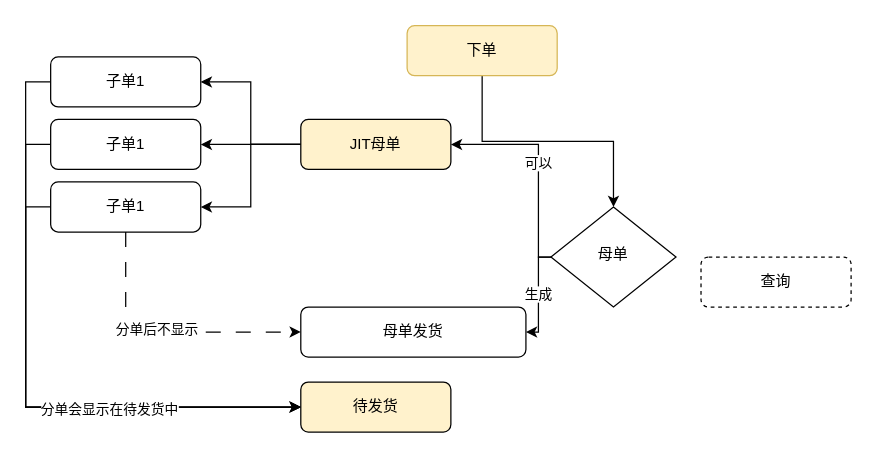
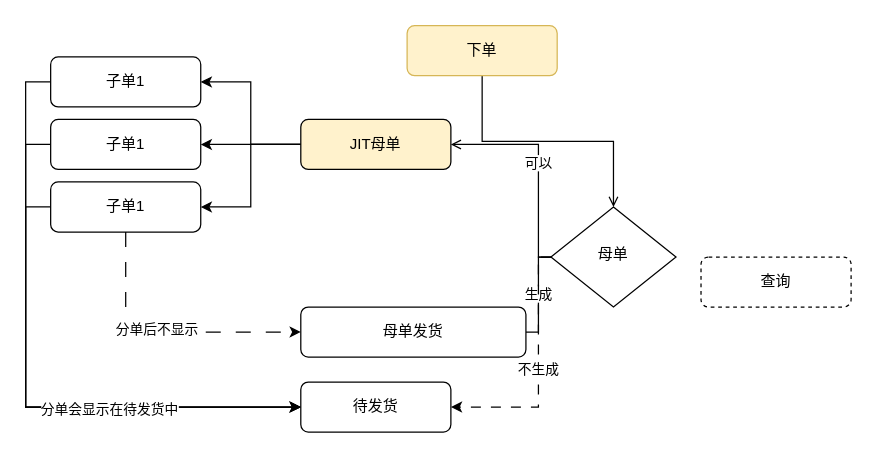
(461, 144) -> (458, 144)
(613, 197) -> (613, 199)
(535, 332) -> (532, 332)
(376, 407) -> (376, 407)
none -> (536, 407)
